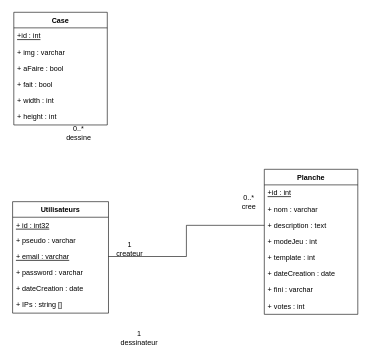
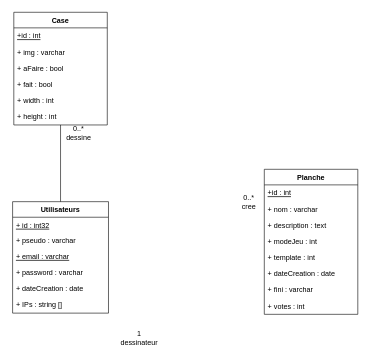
none -> (60, 164)
(186, 241) -> none
